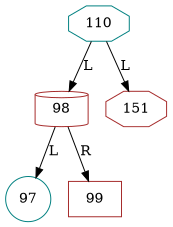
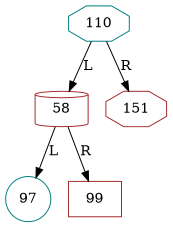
(125, 66) -> (126, 66)
(62, 109) -> (62, 109)
